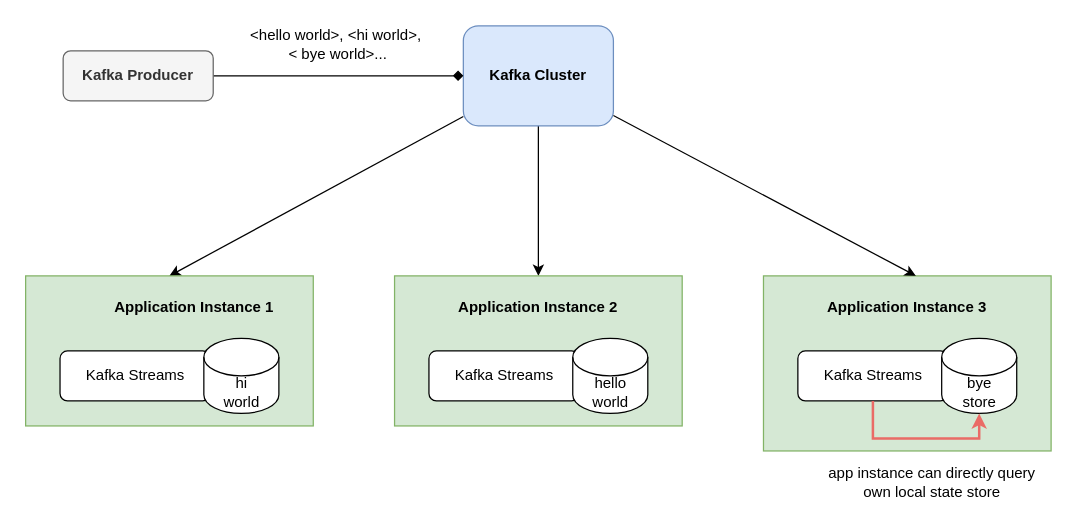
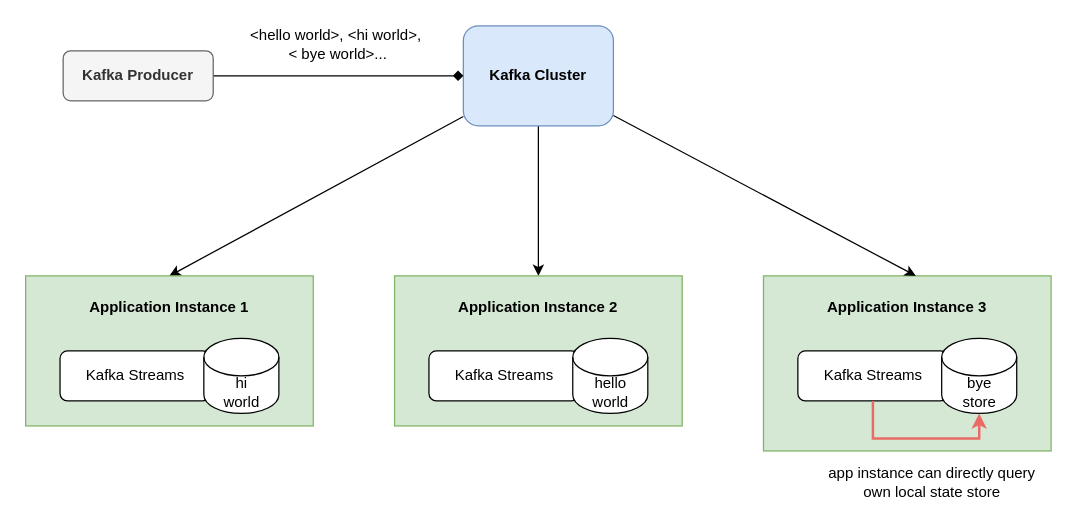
(194, 307) -> (169, 307)
